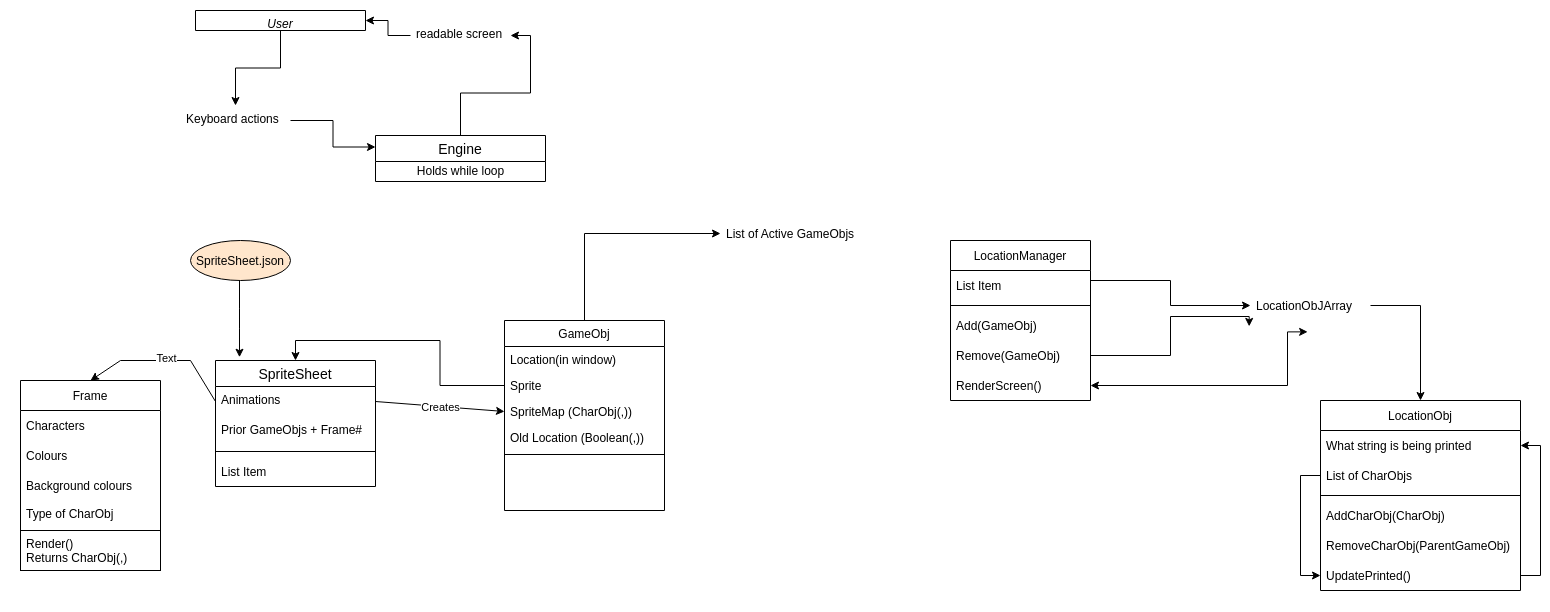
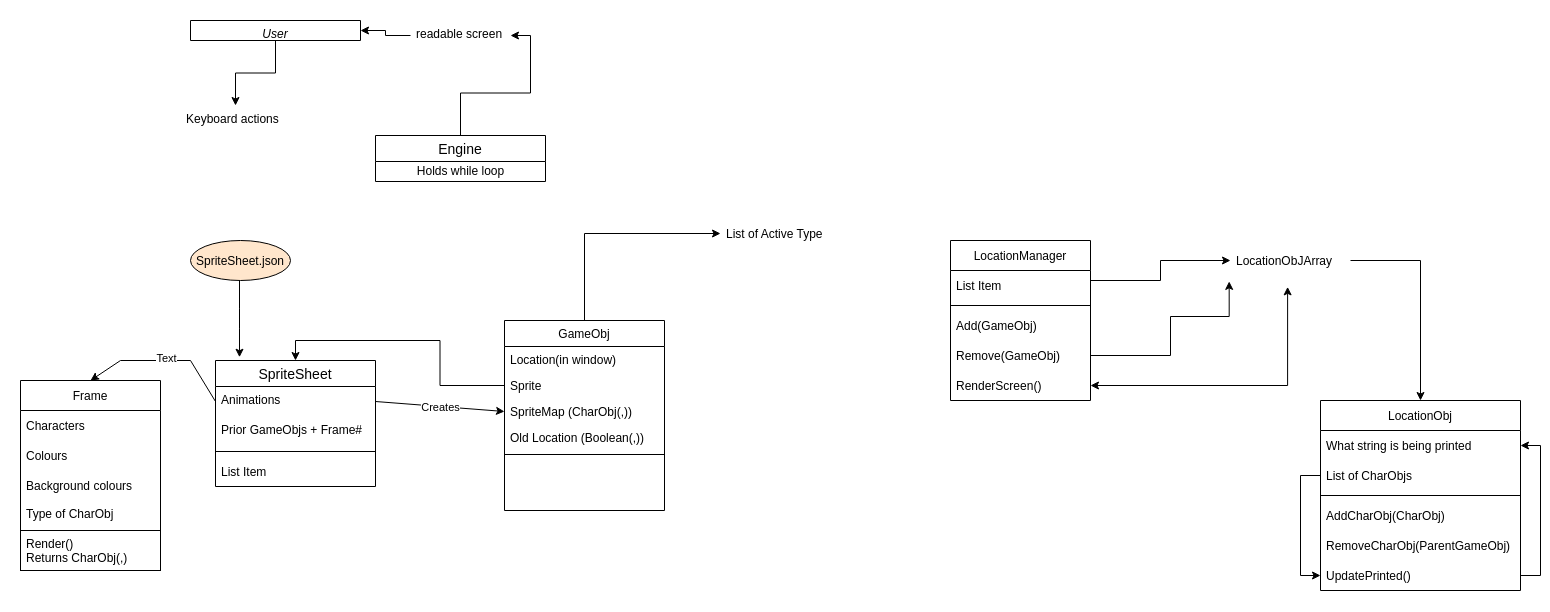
(281, 21) -> (276, 31)
(333, 131) -> none
(795, 234) -> (782, 234)
(1311, 306) -> (1291, 261)
